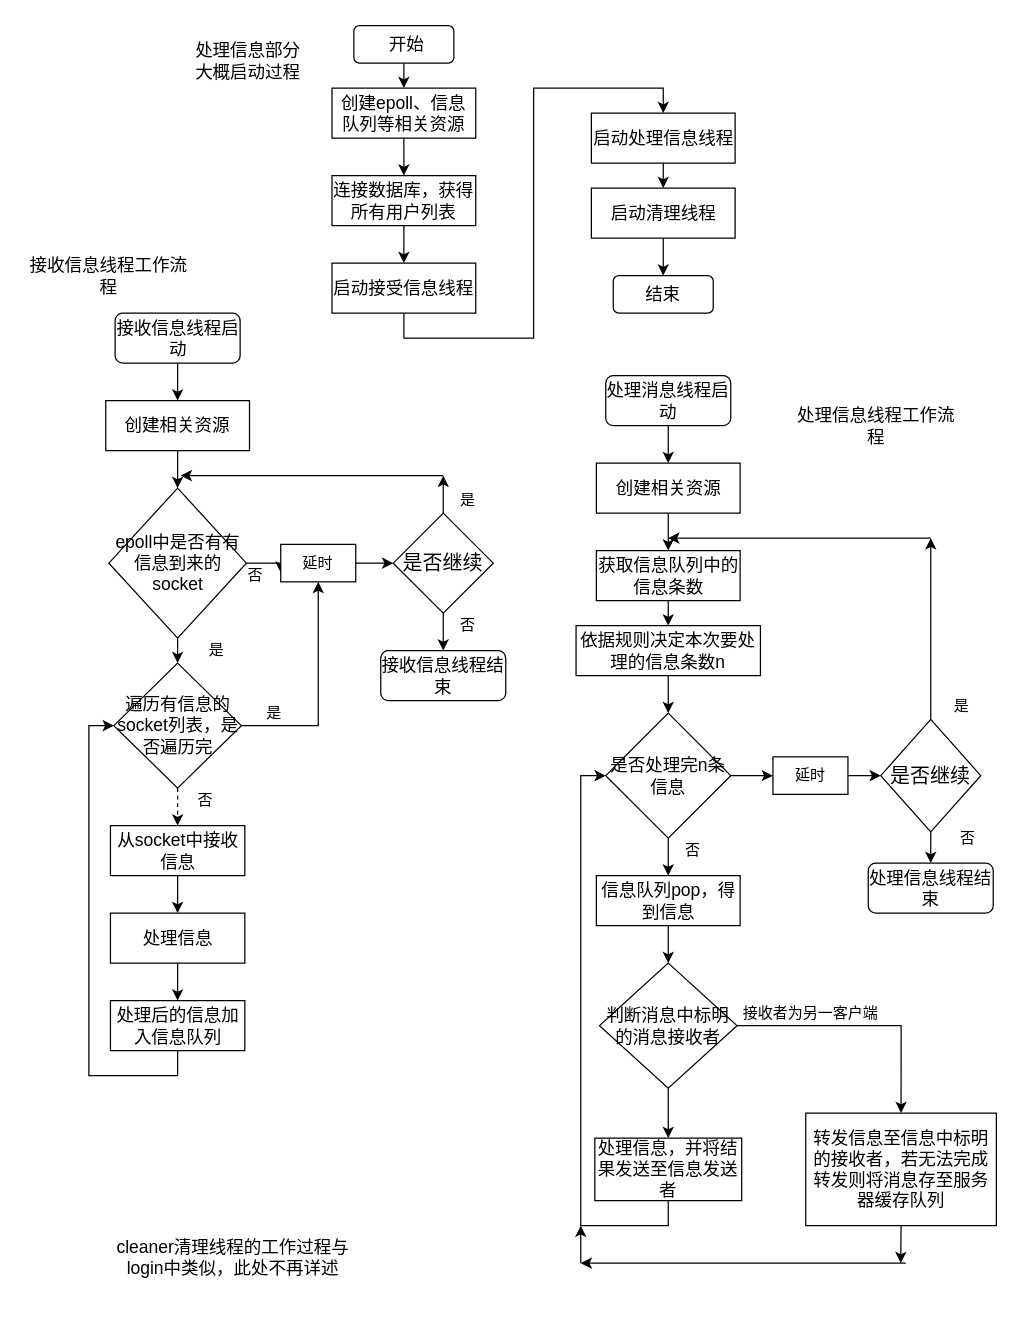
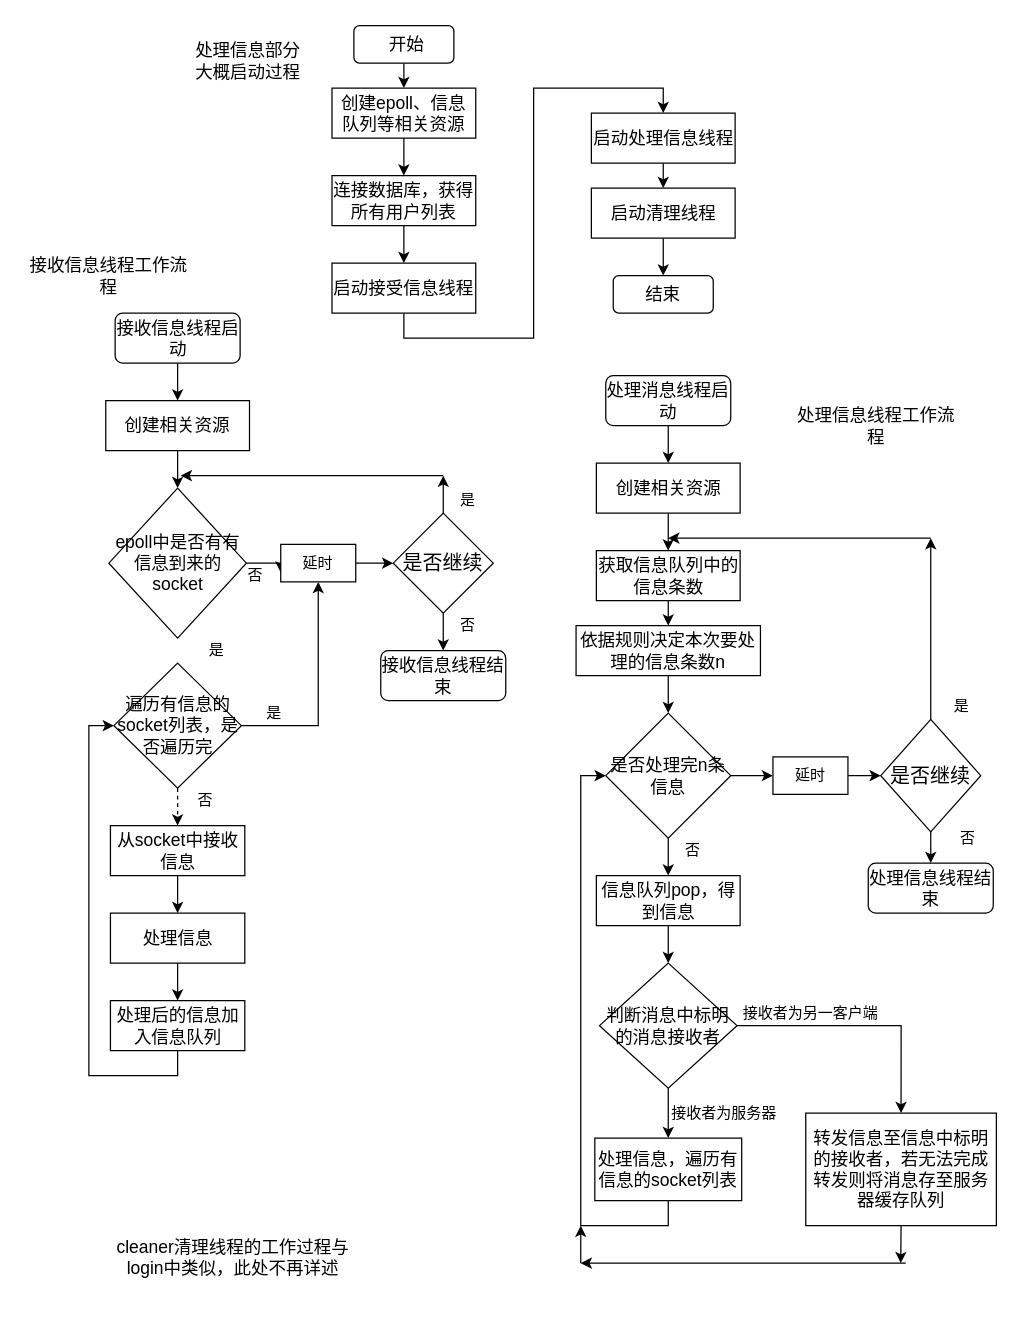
(178, 646) -> none
none -> (724, 1113)
(668, 1169) -> (668, 1169)
